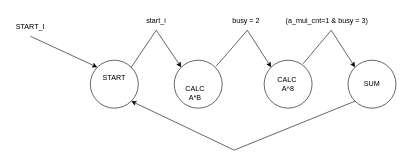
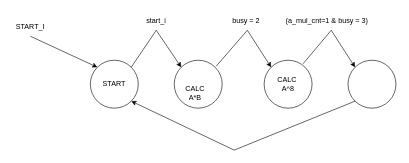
(114, 78) -> (114, 84)
(372, 84) -> none
